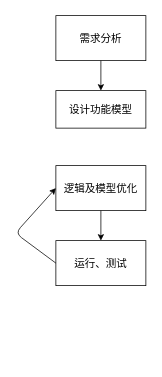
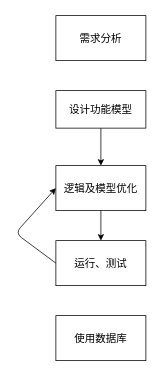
(101, 84) -> none
none -> (101, 159)
none -> (101, 338)
